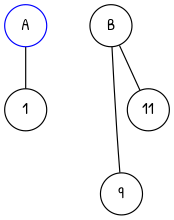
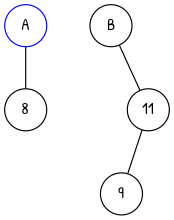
(26, 110) -> (26, 110)
(115, 110) -> (135, 152)
